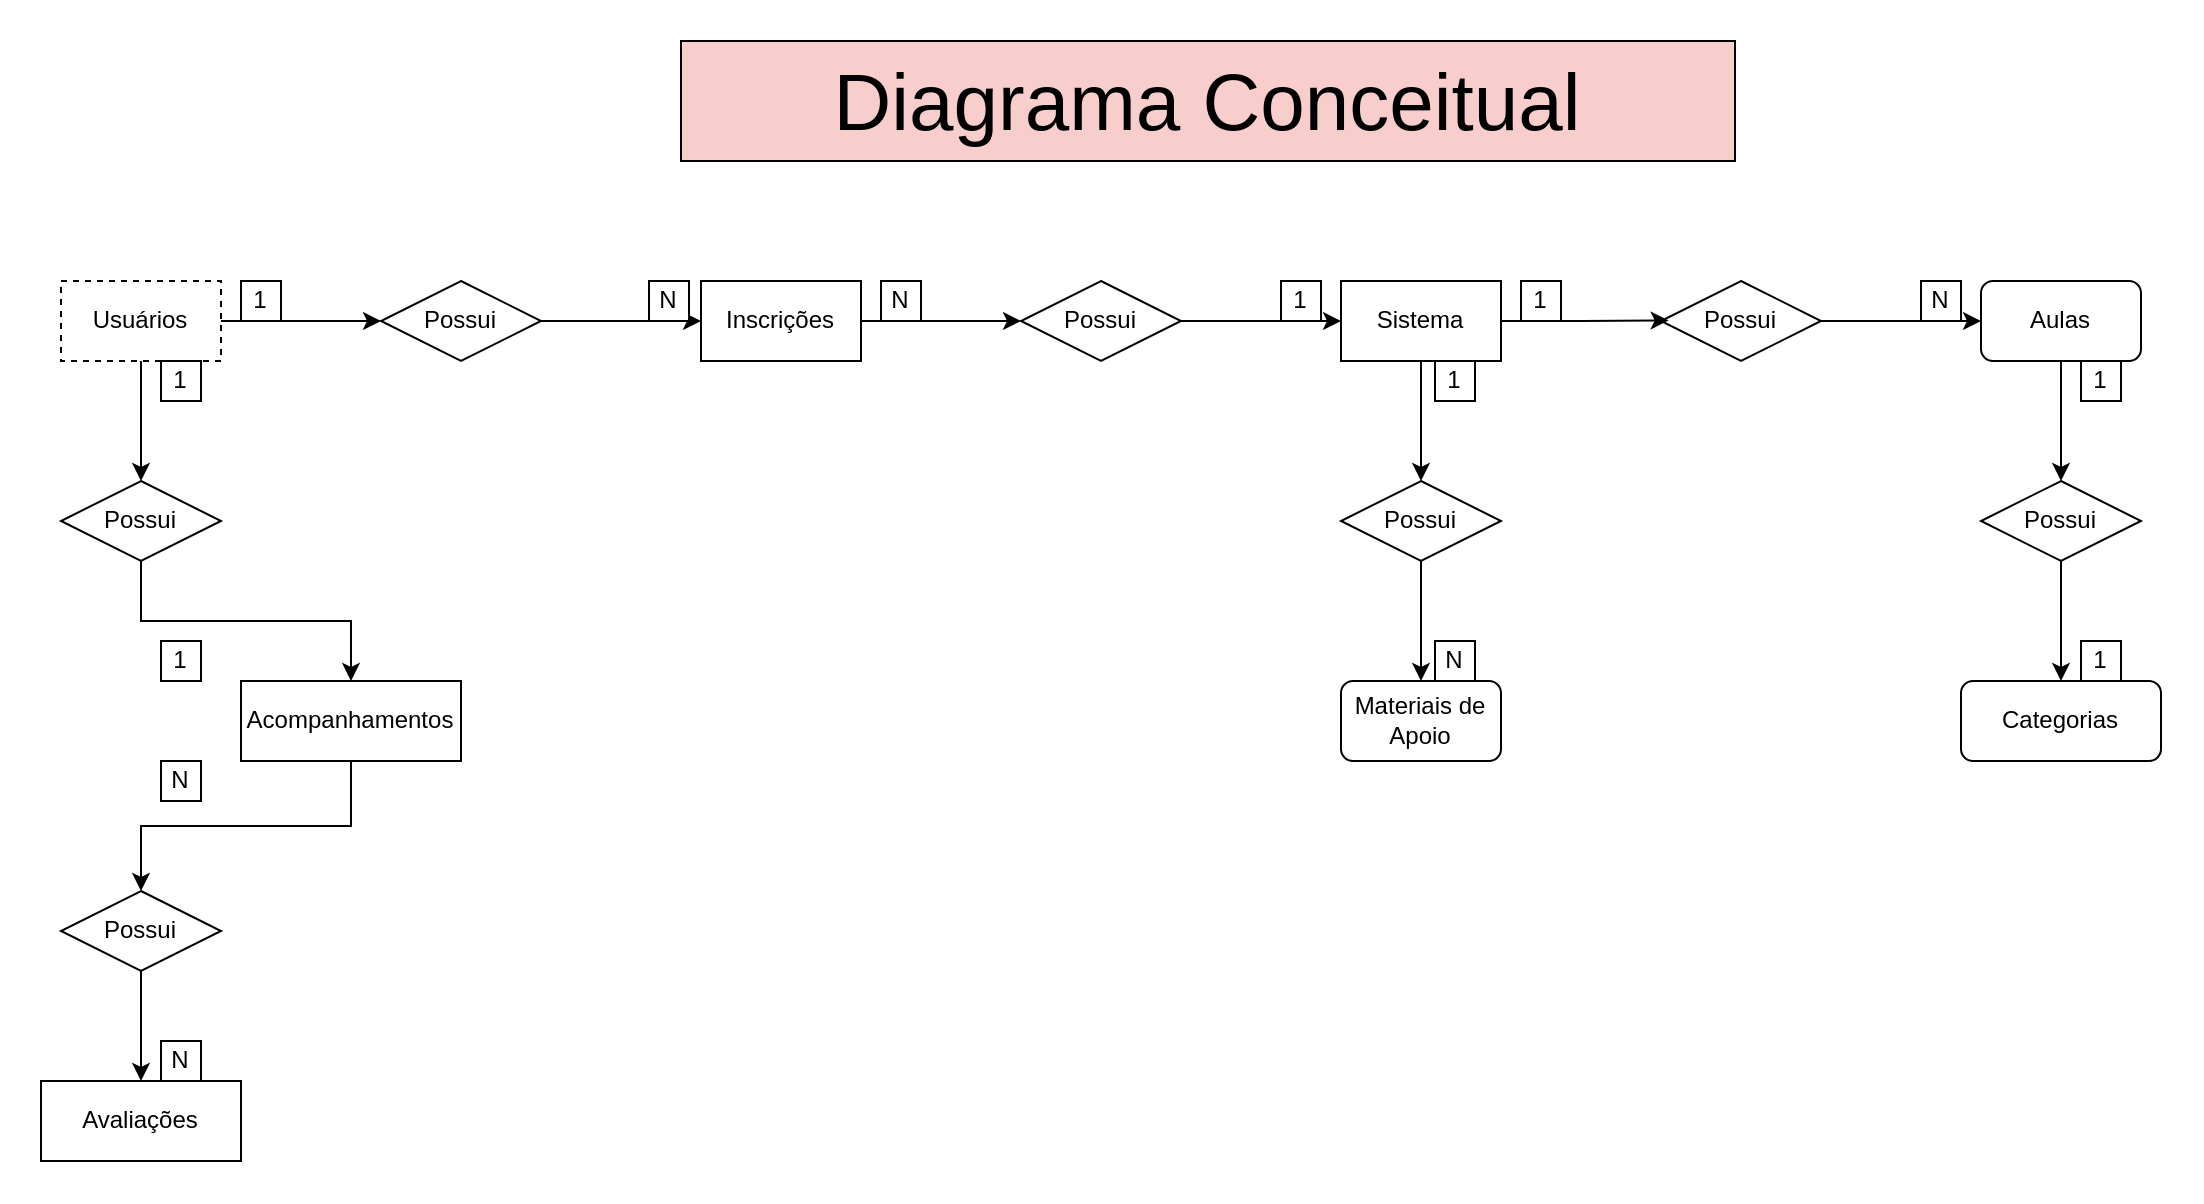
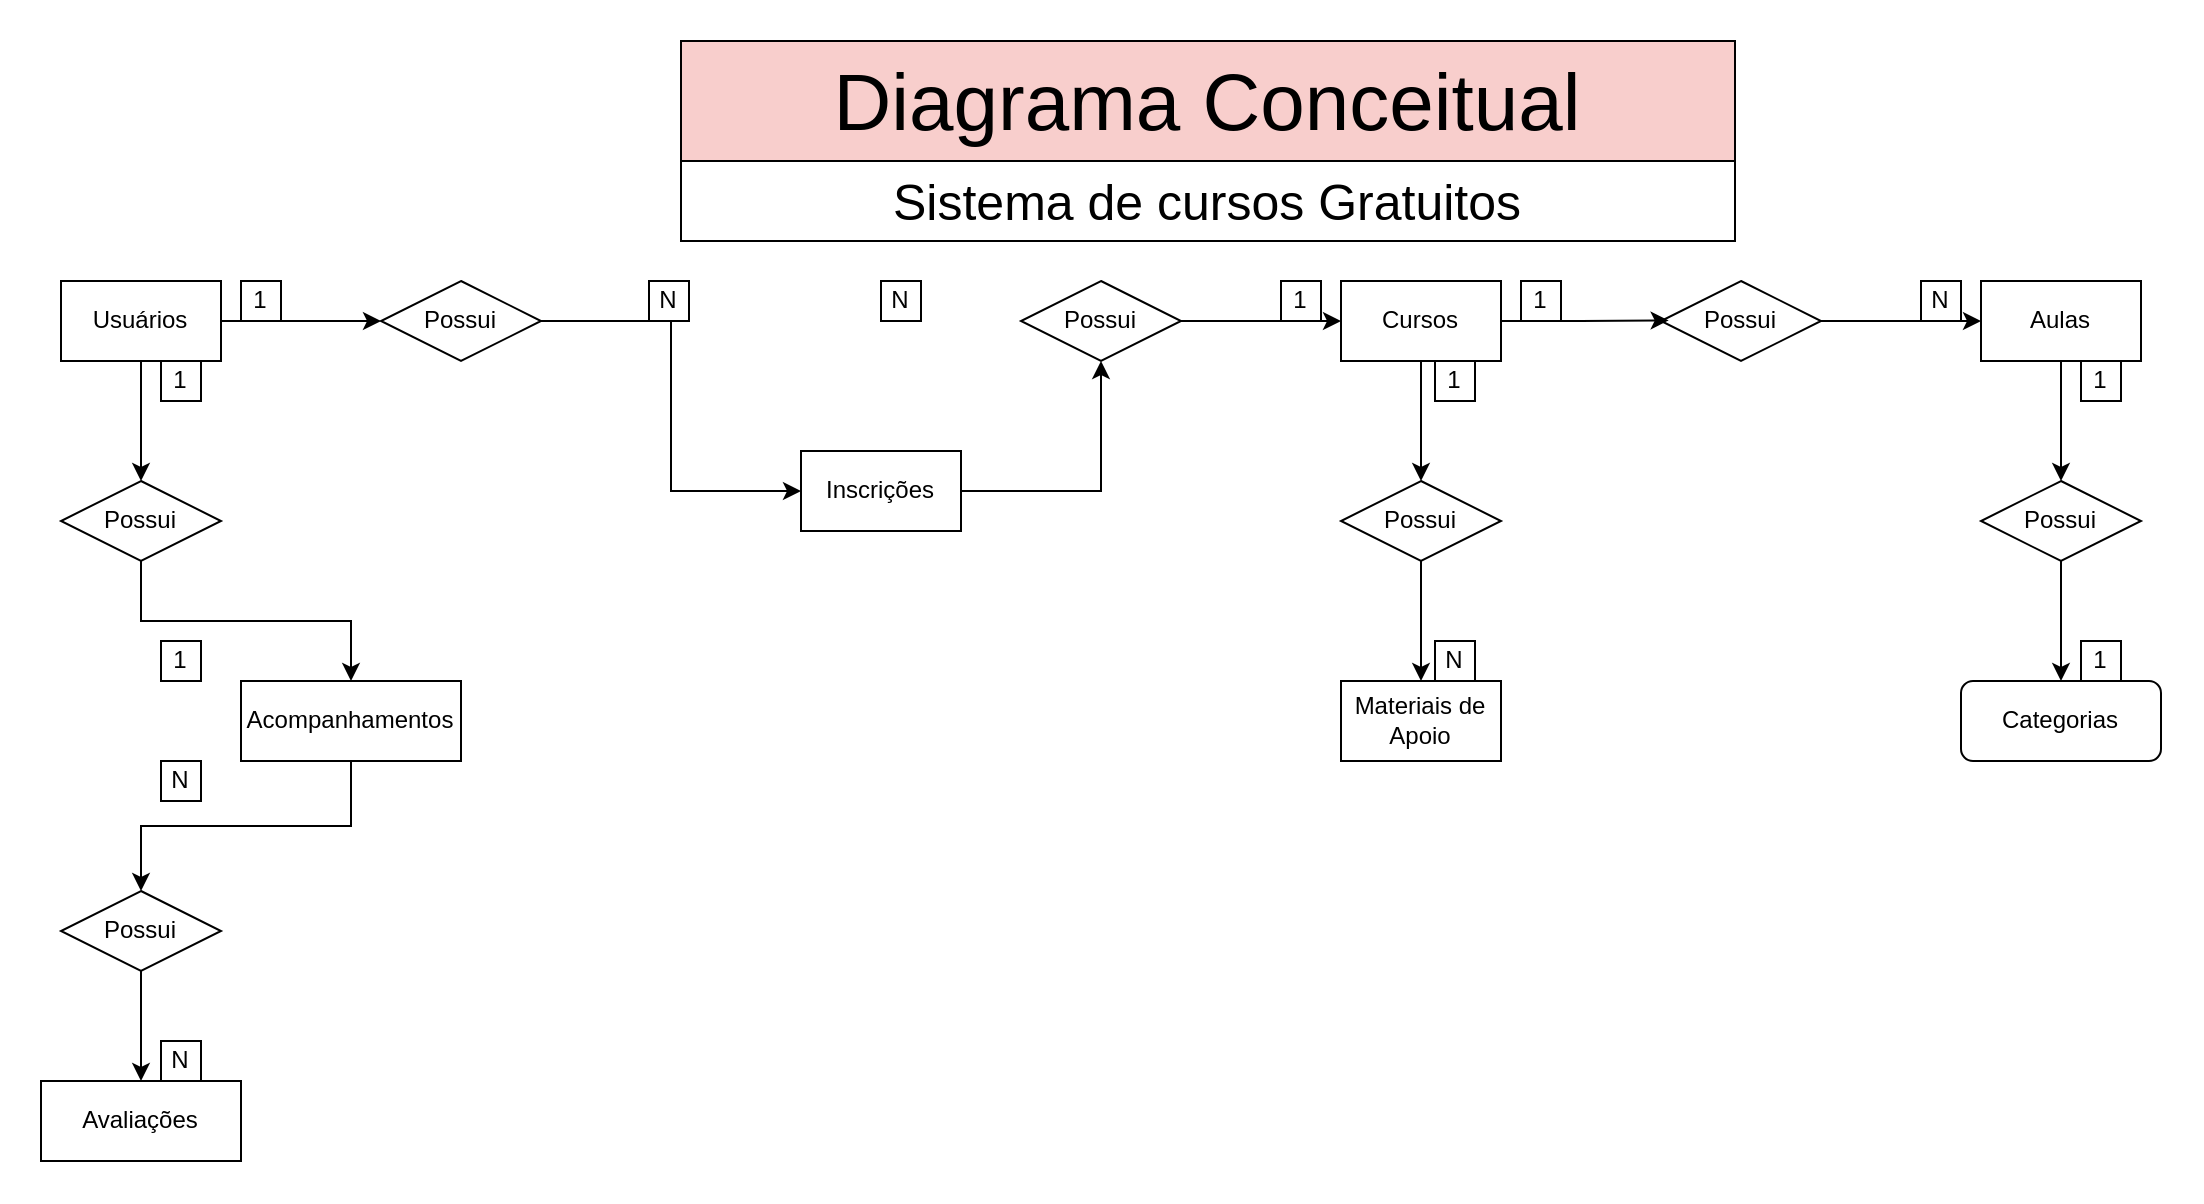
none -> (1208, 201)
(141, 321) -> (141, 321)
(781, 321) -> (881, 491)
(1421, 321) -> (1421, 321)
(2061, 321) -> (2061, 321)
(1421, 721) -> (1421, 721)
